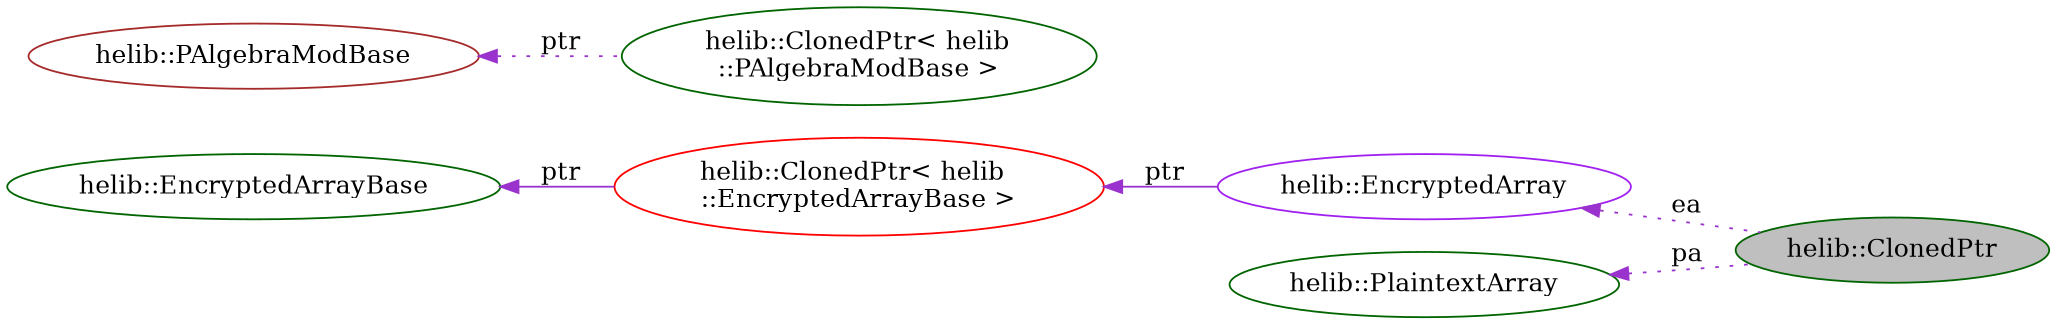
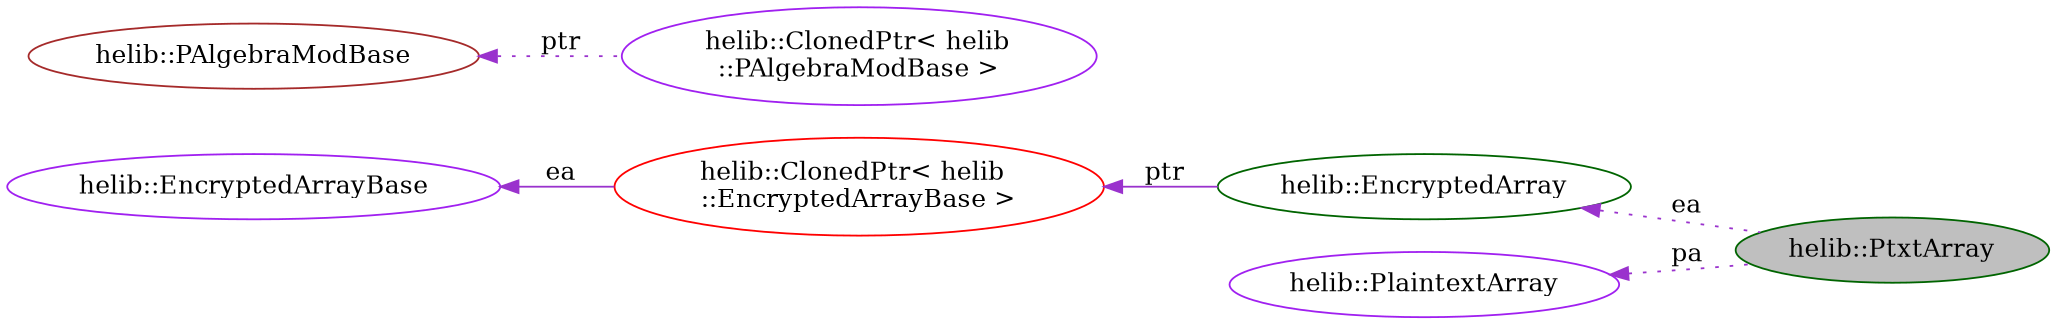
(859, 56) -> (859, 56)
(557, 173) -> (557, 173)
(254, 187) -> (254, 187)
(1424, 187) -> (1424, 187)
(1892, 250) -> (1892, 250)
(1424, 285) -> (1424, 285)
